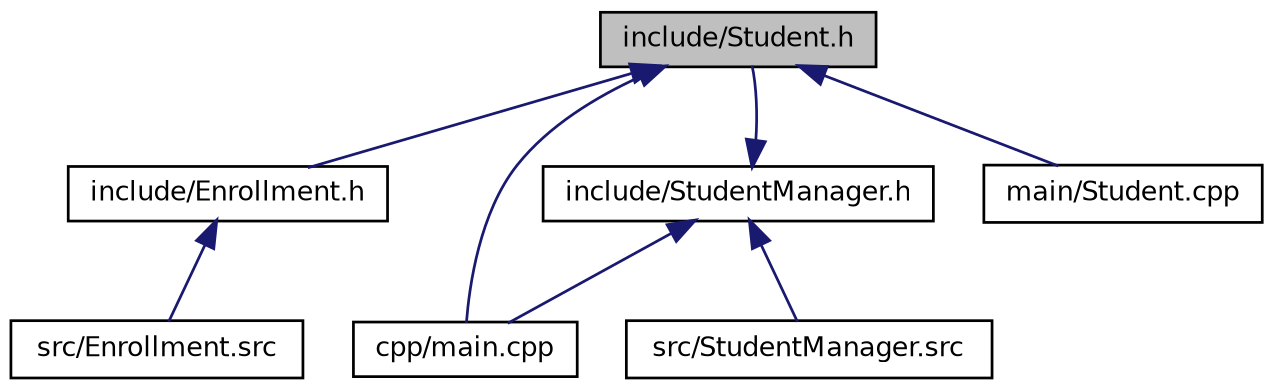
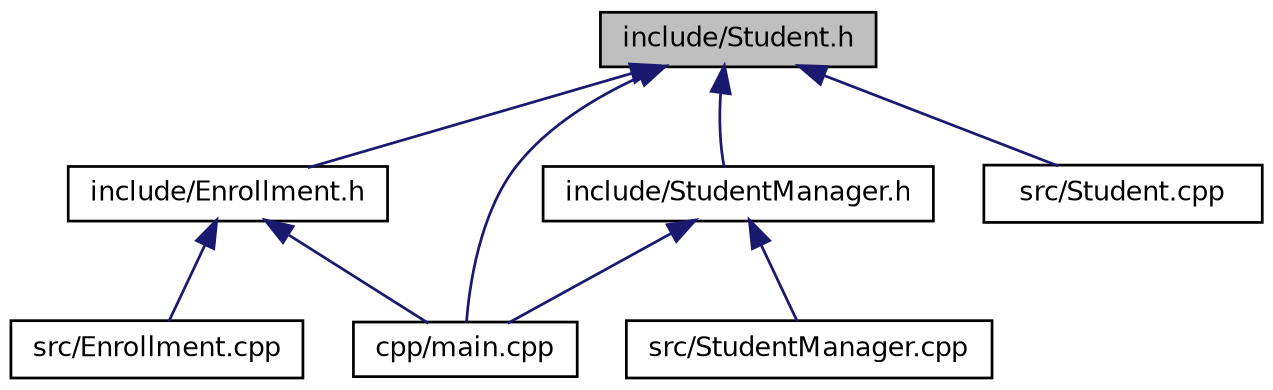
(756, 103) -> (720, 131)
(1123, 194) -> (1123, 194)
none -> (359, 279)
(157, 349) -> (157, 349)
(809, 349) -> (809, 349)
